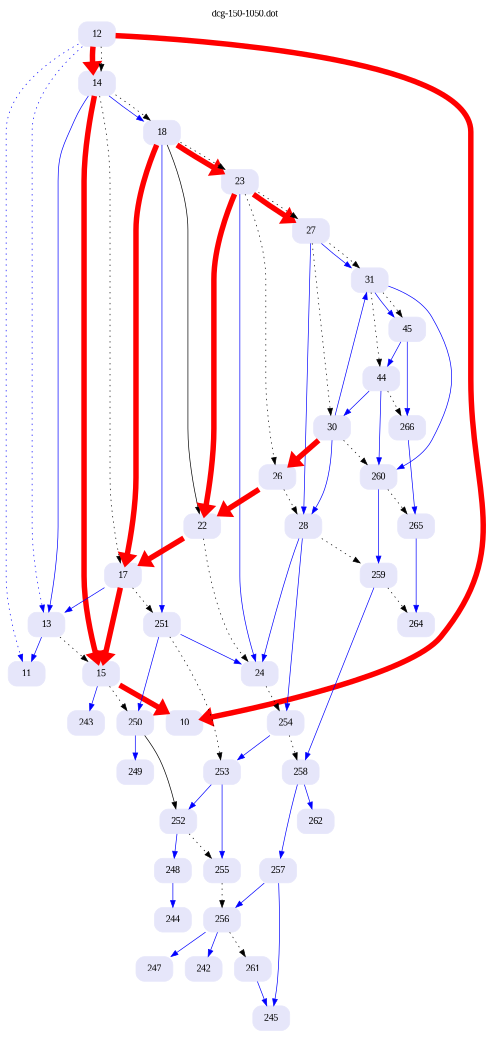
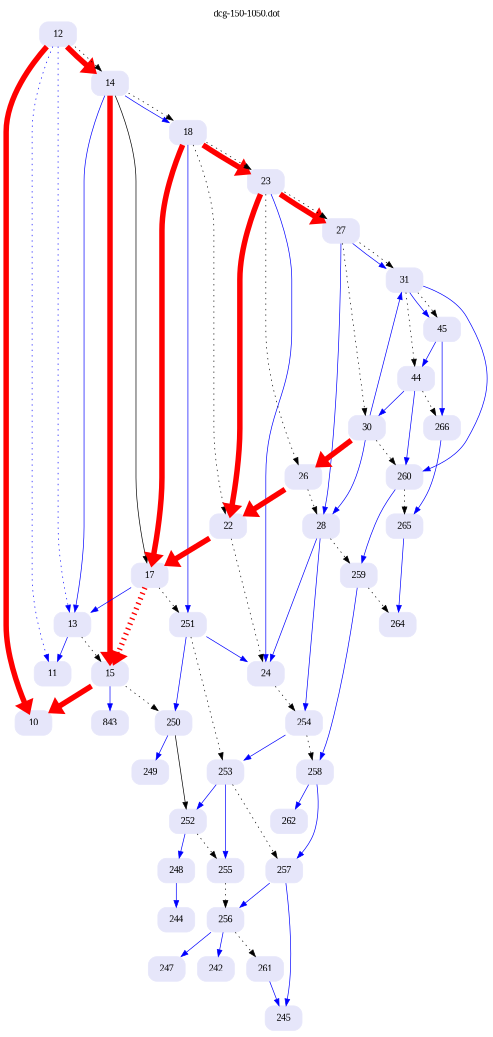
(188, 325) -> (214, 325)
(110, 326) -> (136, 325)
(113, 621) -> (131, 621)
(86, 723) -> (110, 723)
none -> (253, 818)
